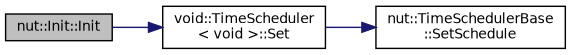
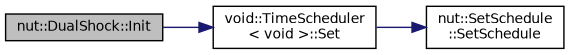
(59, 27) -> (84, 27)
(471, 27) -> (495, 27)
